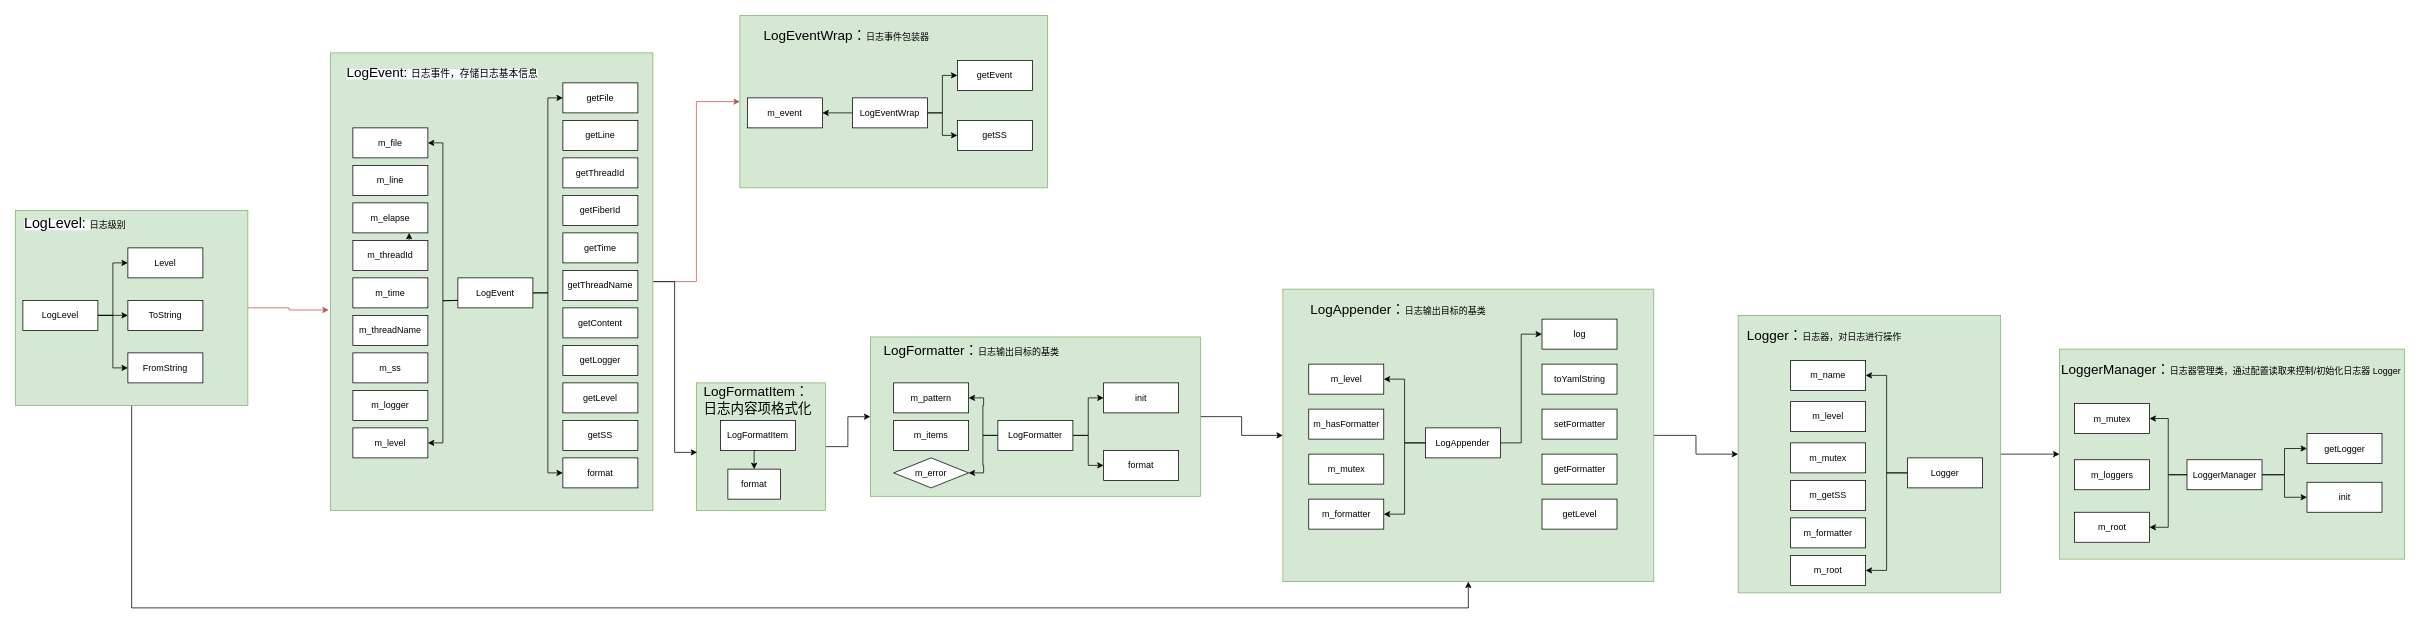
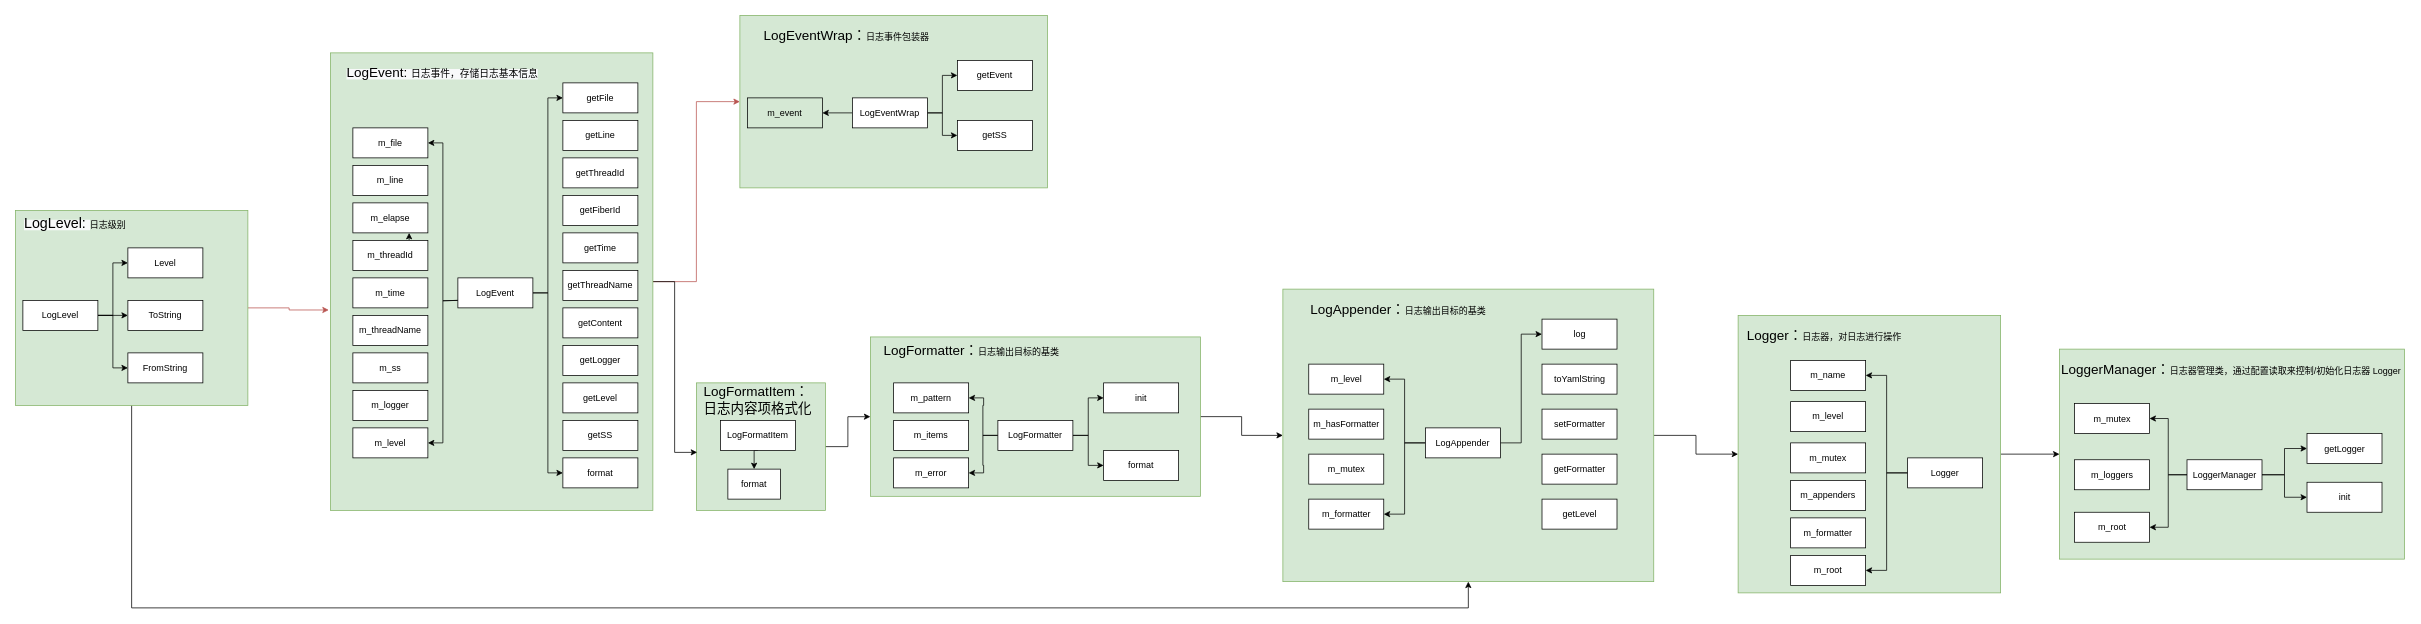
(785, 113) -> (785, 113)
(931, 473) -> (931, 473)
(1828, 495) -> (1828, 495)
